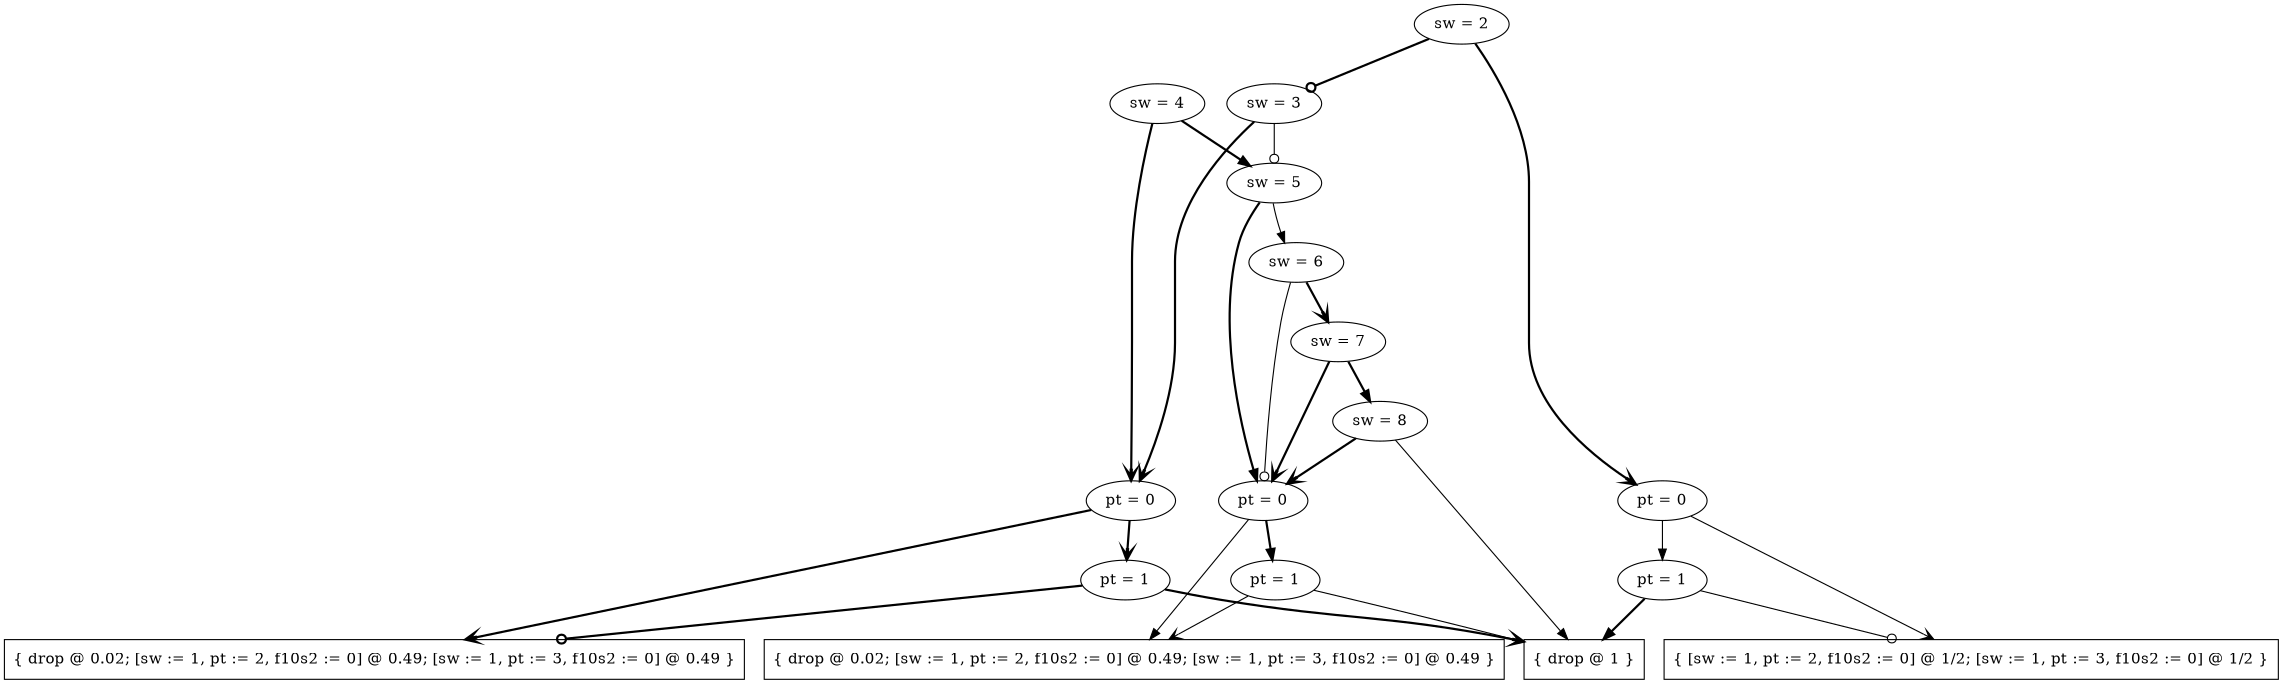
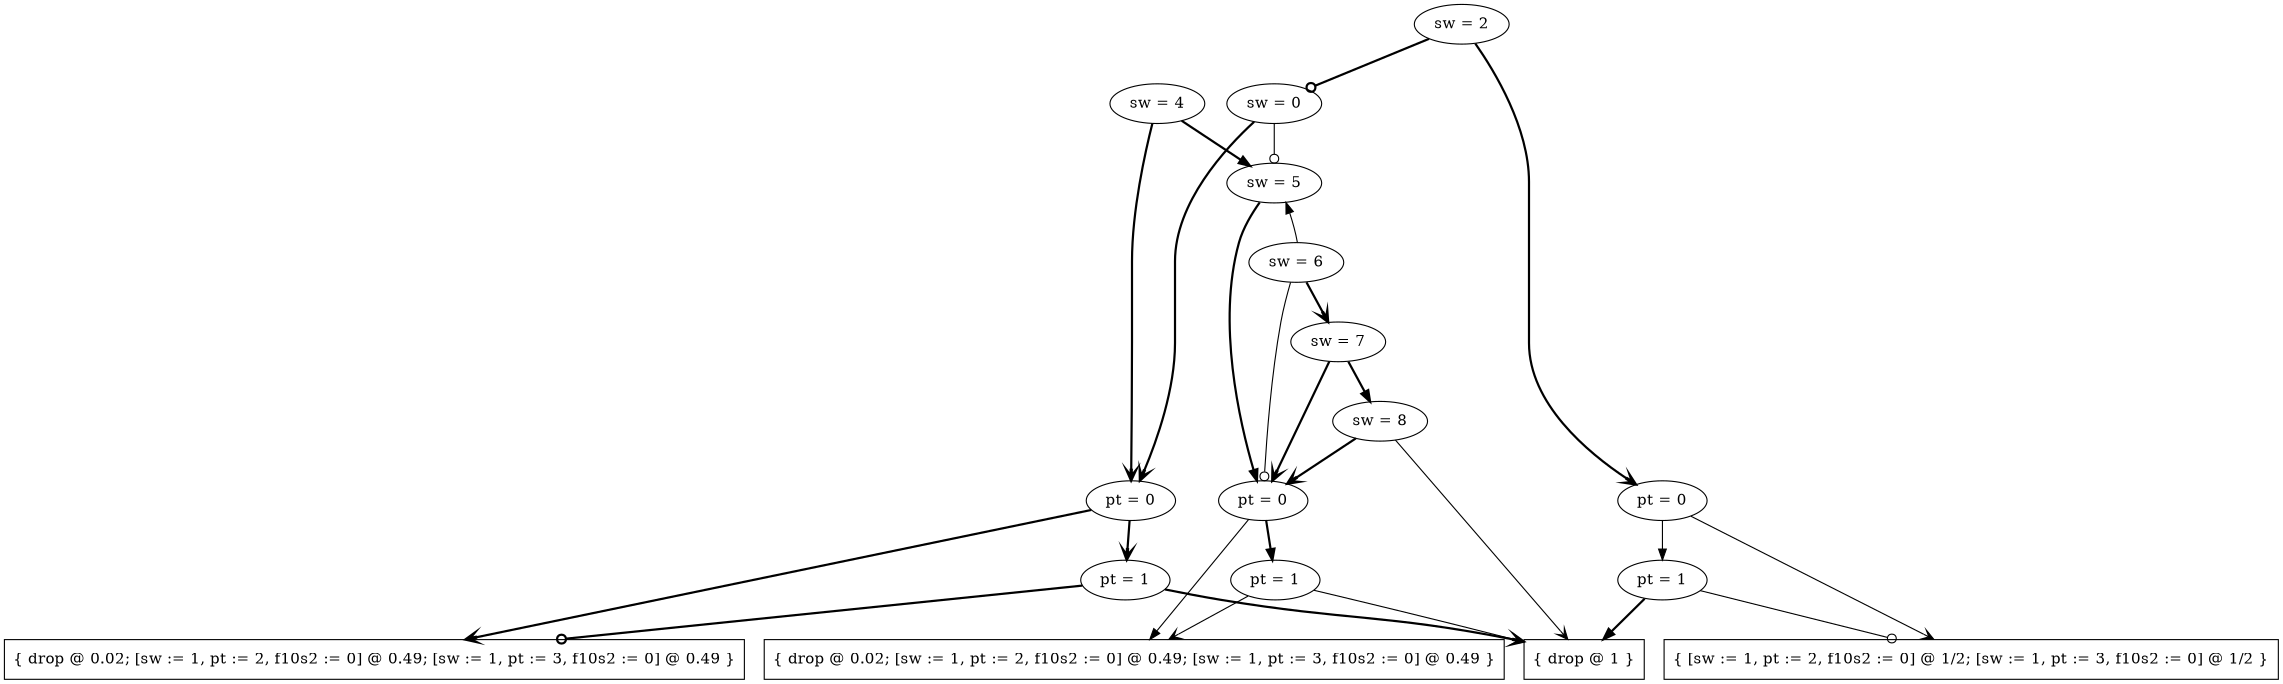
(1274, 104) -> (1274, 104)
(1277, 218) -> (1294, 227)
(1478, 536) -> (1478, 536)
